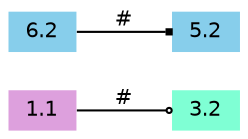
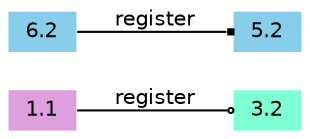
(124, 20) -> (155, 20)
(124, 99) -> (155, 99)
